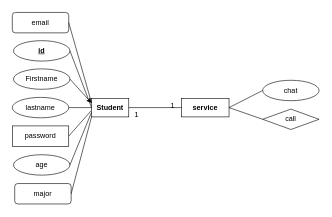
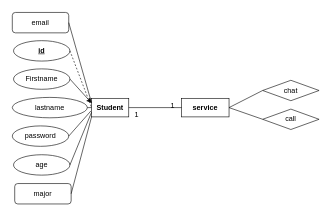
(80, 77) -> (80, 77)
(291, 90) -> (291, 90)
(41, 107) -> (50, 107)
(41, 136) -> (41, 136)
